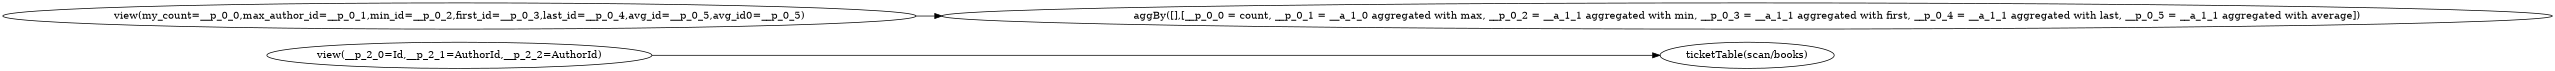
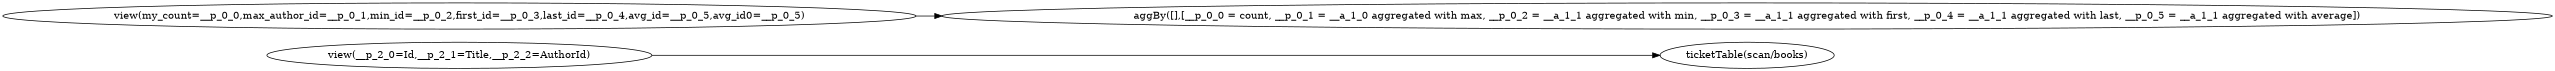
(459, 55) -> (459, 55)
